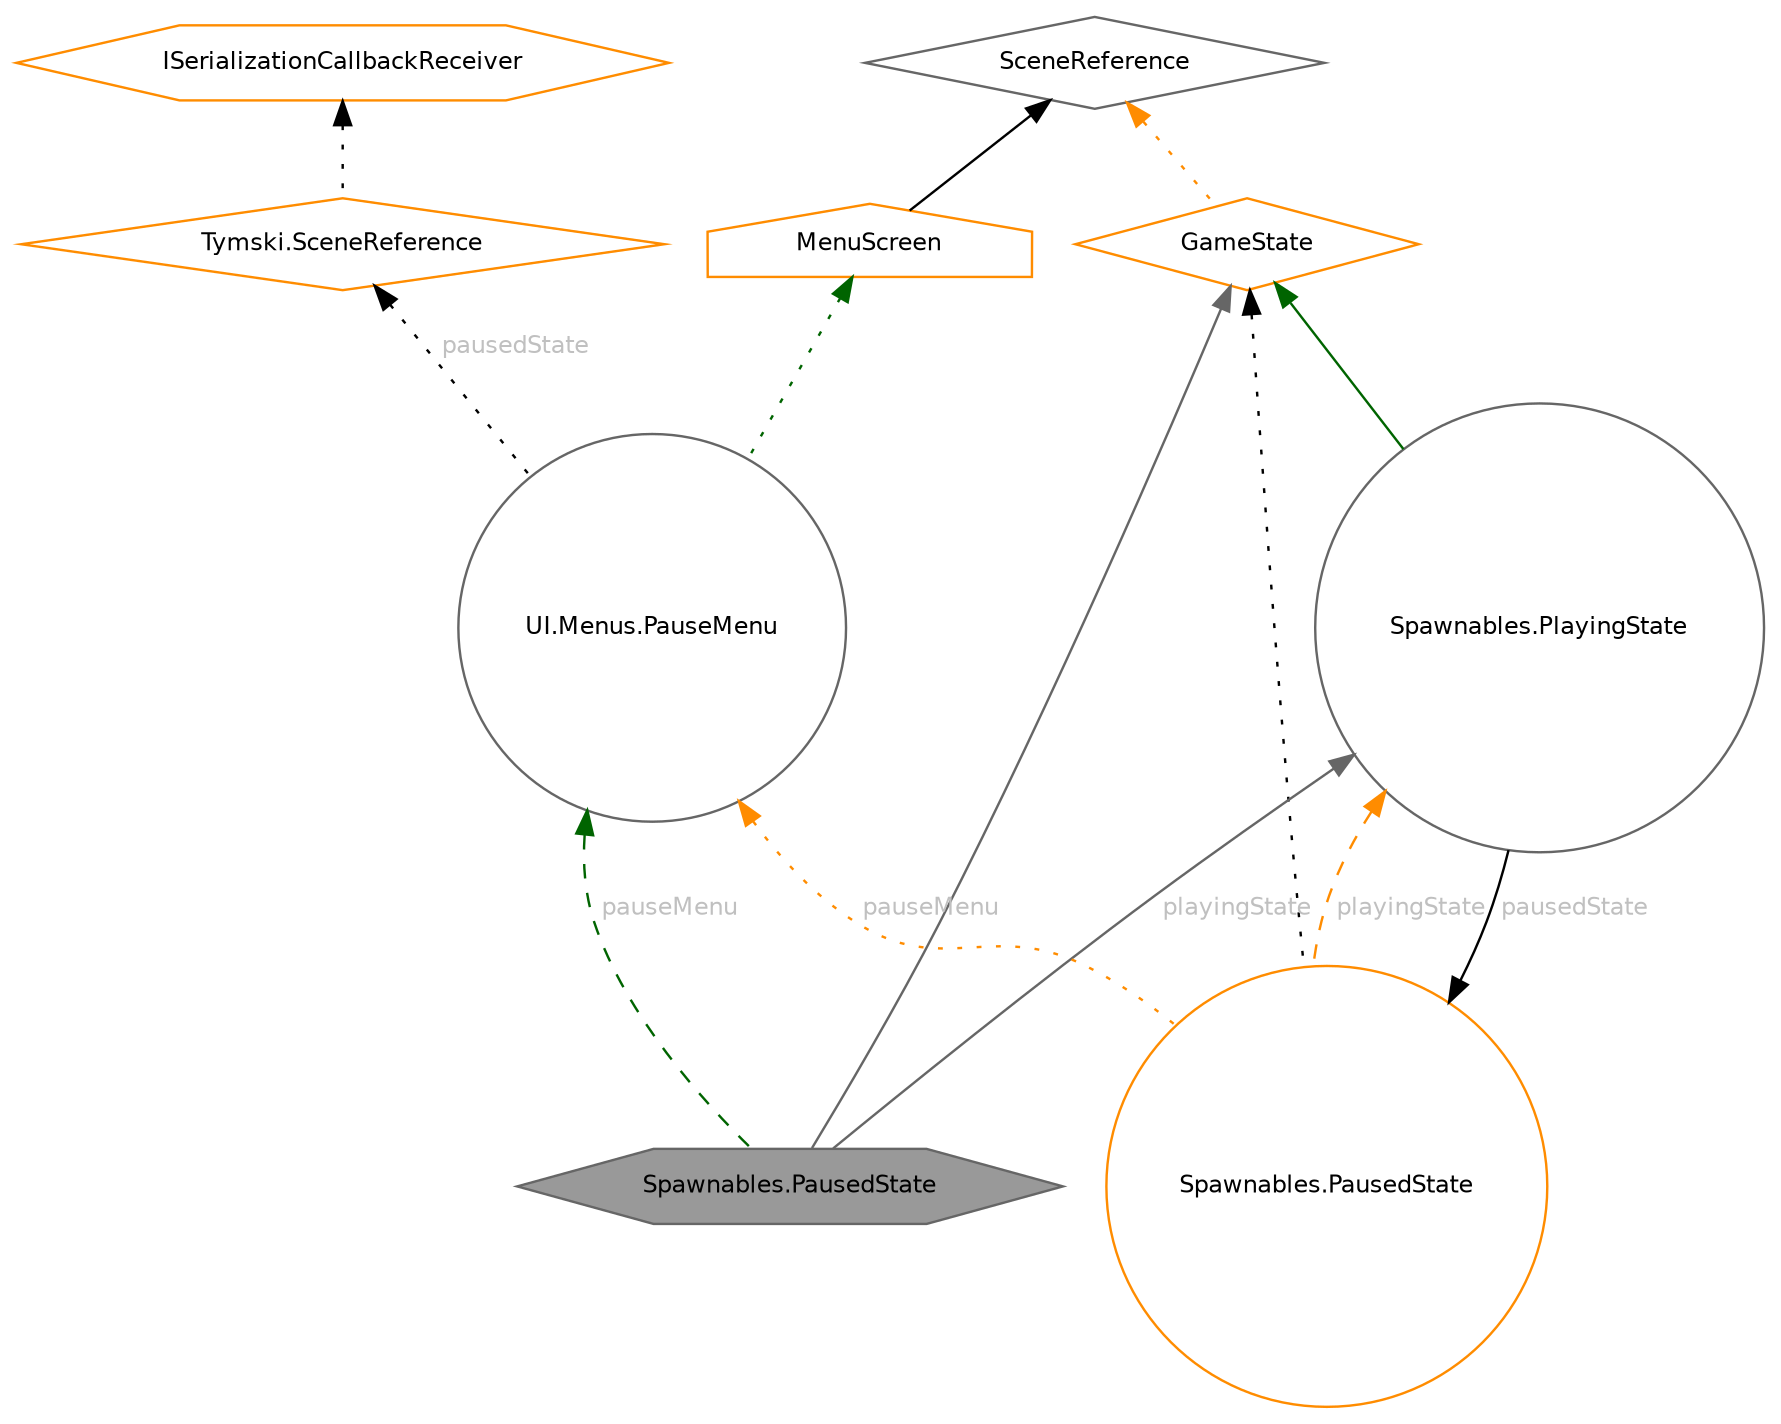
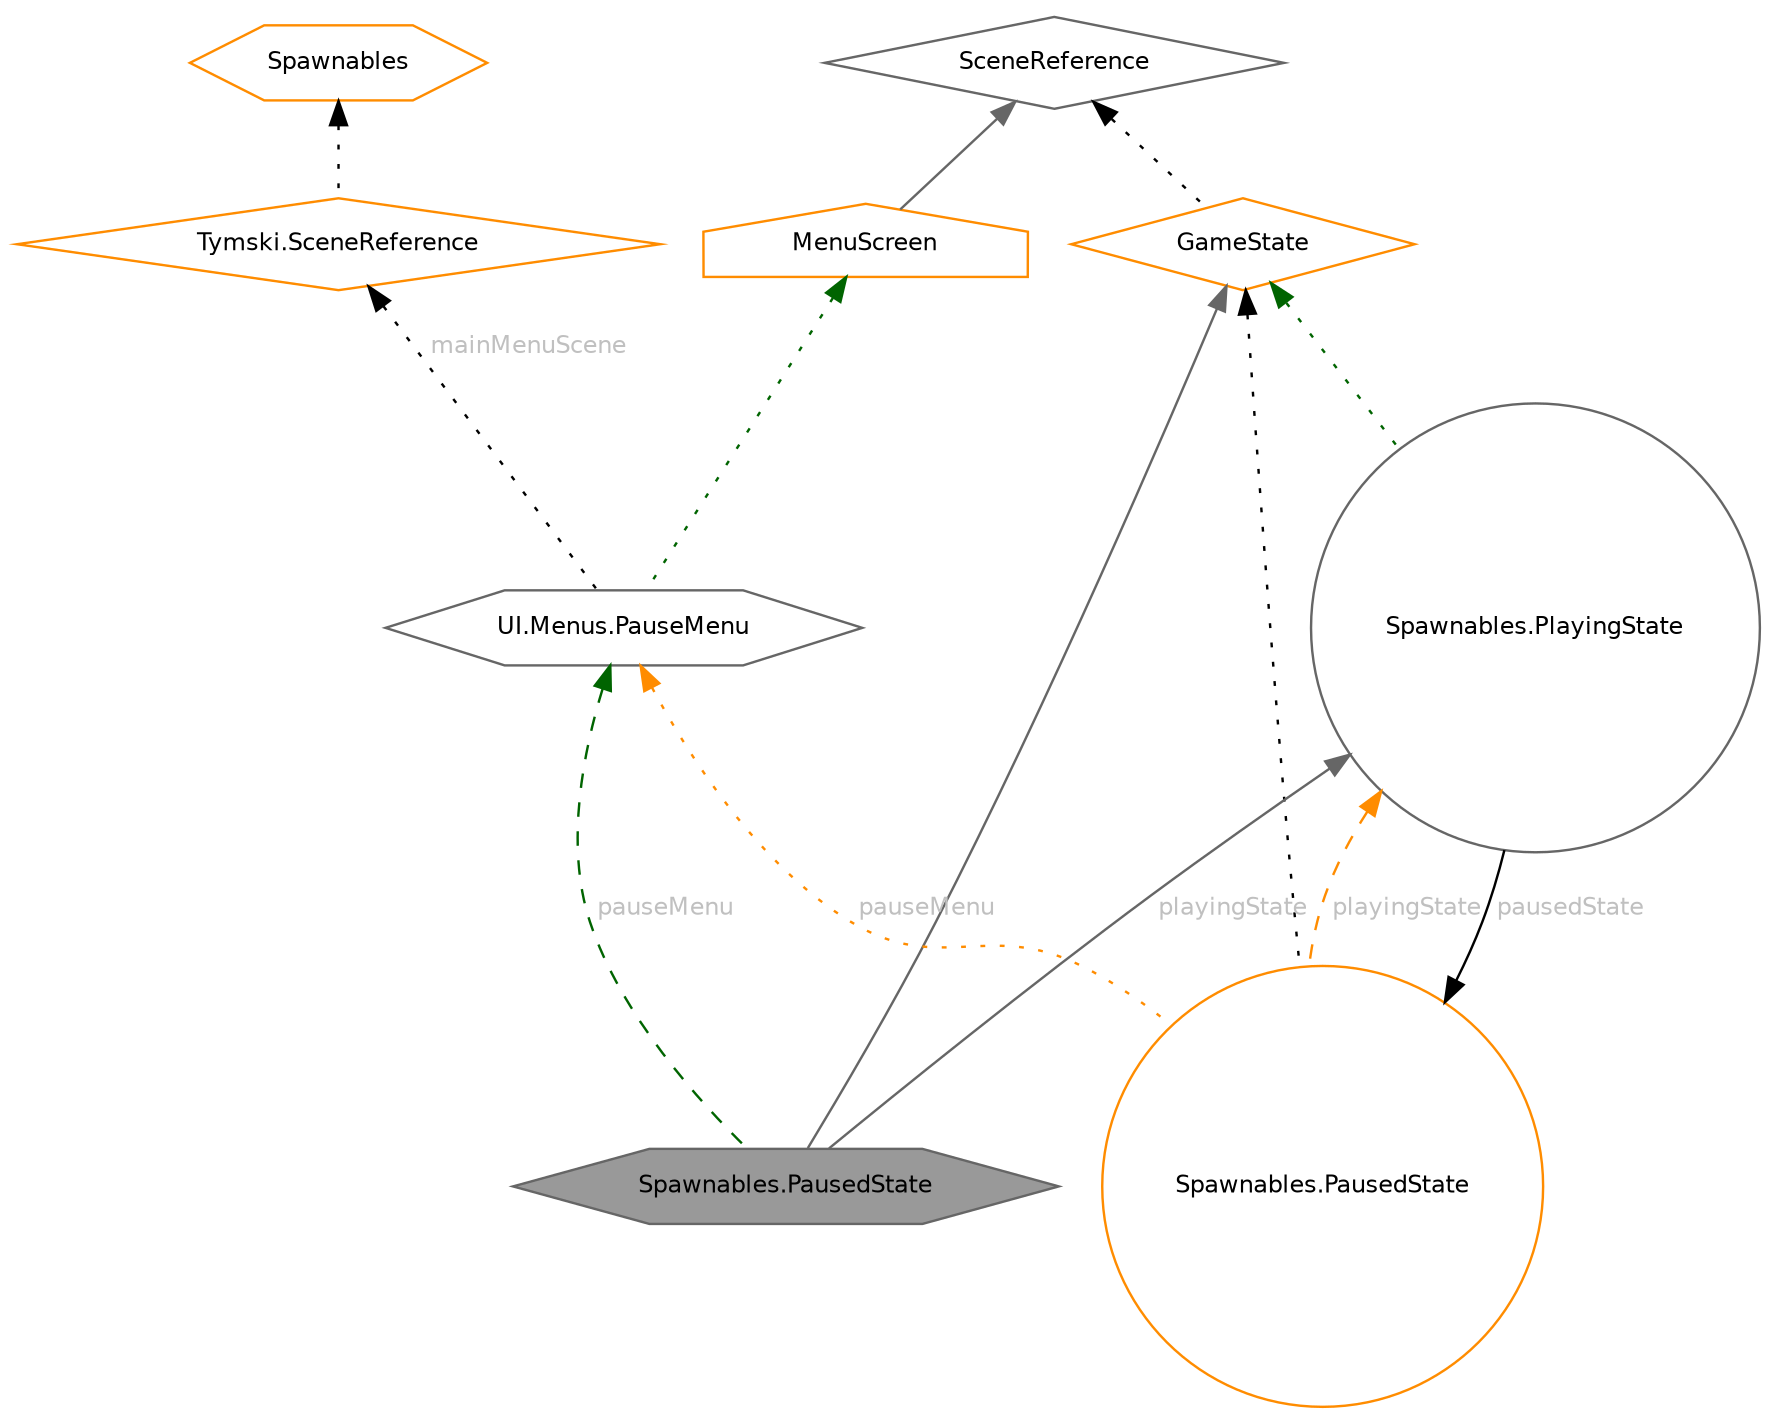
(343, 63) -> (339, 63)
(970, 163) -> (949, 164)
(1180, 164) -> (1159, 163)
(512, 347) -> (526, 347)
(1347, 376) -> (1343, 376)
(652, 628) -> (624, 628)
